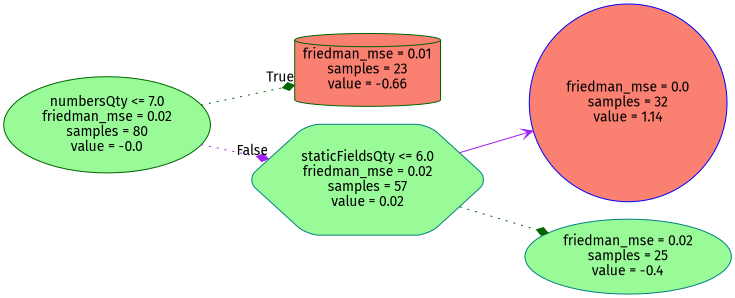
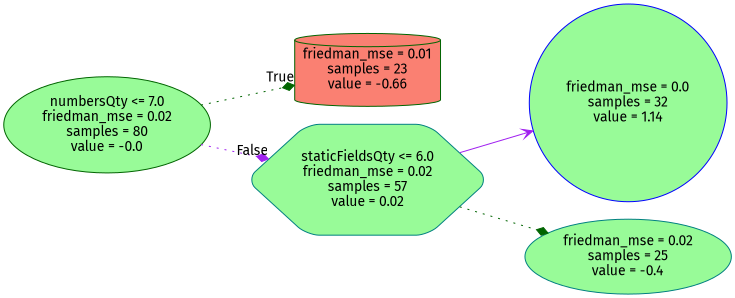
(628, 103) -> (628, 103)
